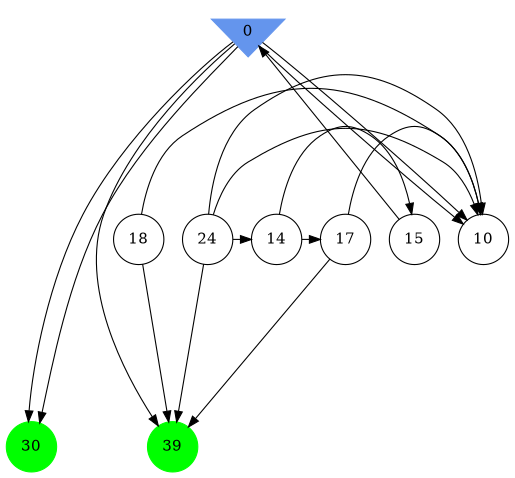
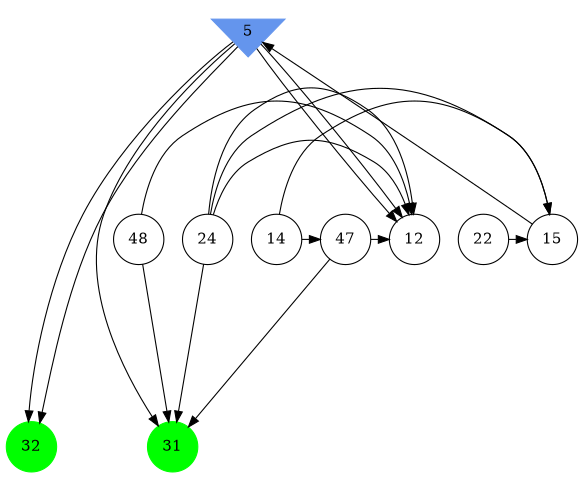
(248, 32) -> (248, 32)
(139, 239) -> (139, 239)
(237, 239) -> (374, 89)
(346, 239) -> (346, 239)
none -> (483, 239)
(483, 239) -> (415, 239)
(31, 447) -> (31, 447)
(173, 447) -> (173, 447)
